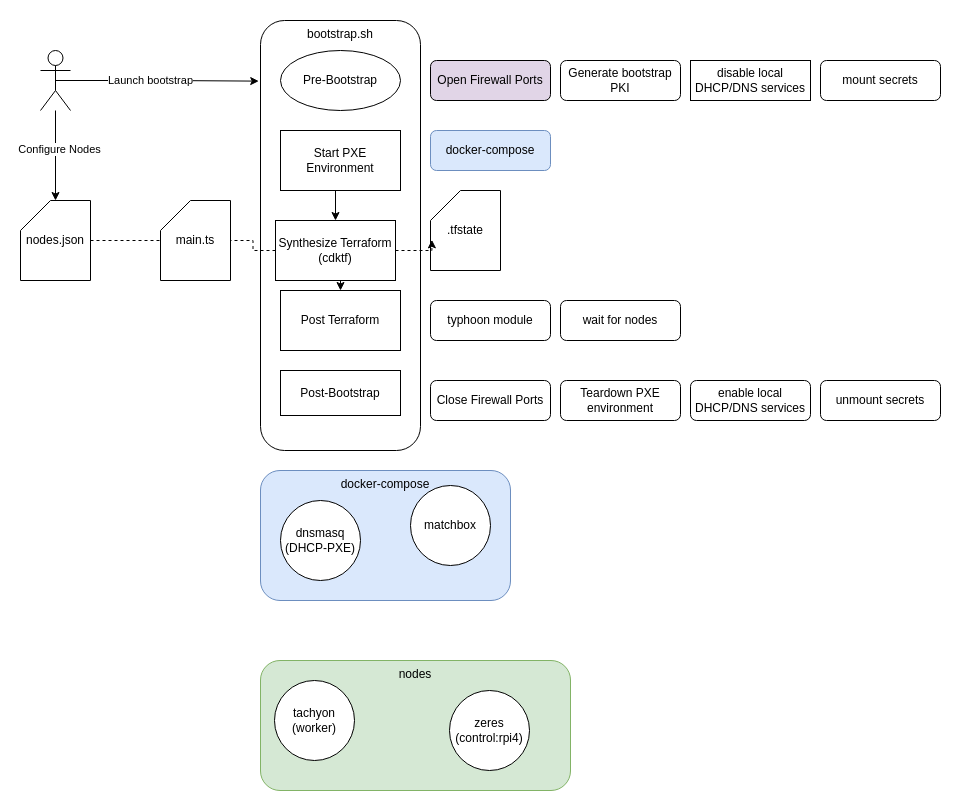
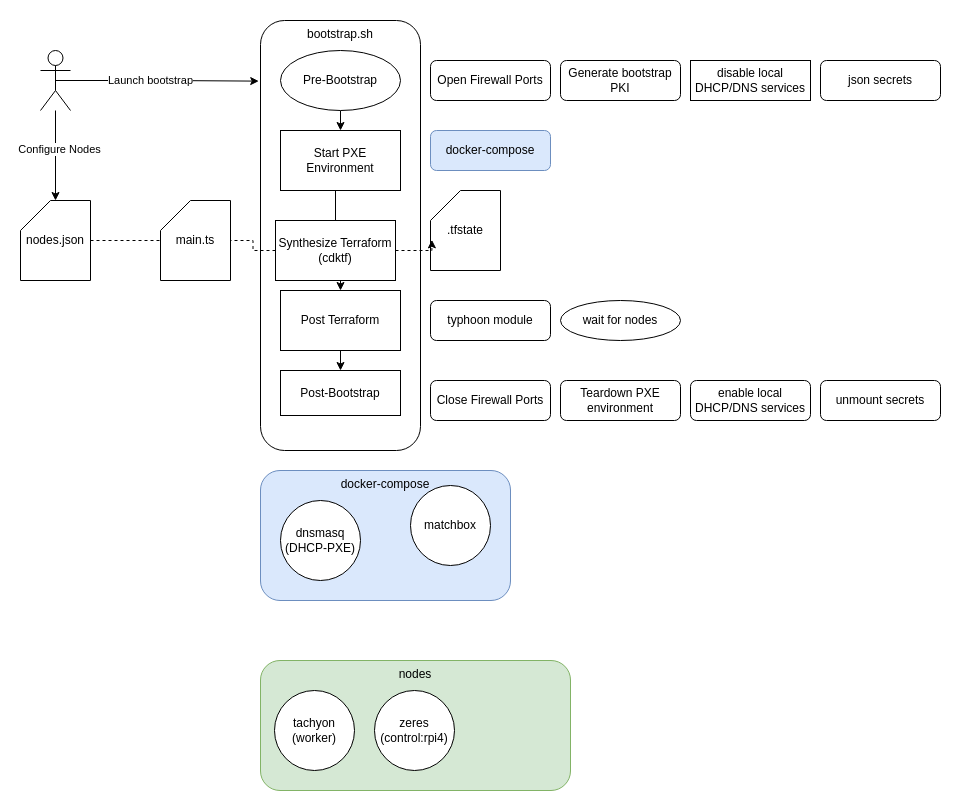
(491, 81) -> (491, 81)
(881, 81) -> (881, 81)
none -> (341, 117)
(336, 212) -> (336, 214)
(621, 321) -> (621, 321)
none -> (341, 357)
(315, 721) -> (315, 731)
(490, 731) -> (415, 731)
